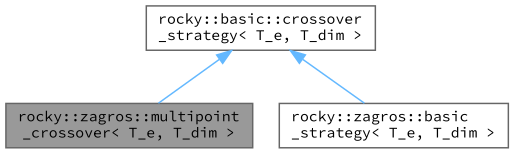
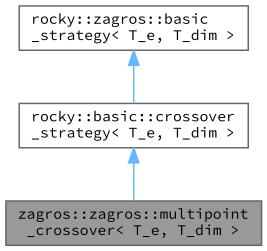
(334, 81) -> (134, 84)
(129, 126) -> (134, 223)
